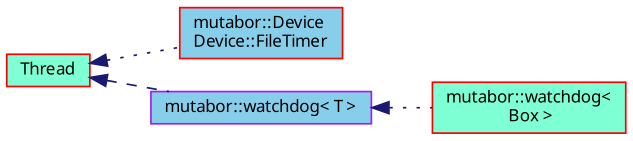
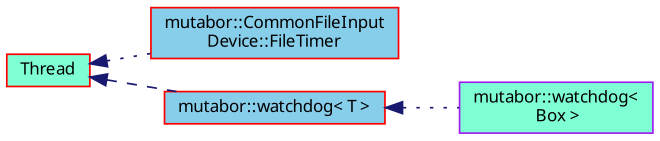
(261, 33) -> (275, 33)
(261, 108) -> (275, 108)
(529, 108) -> (556, 108)
